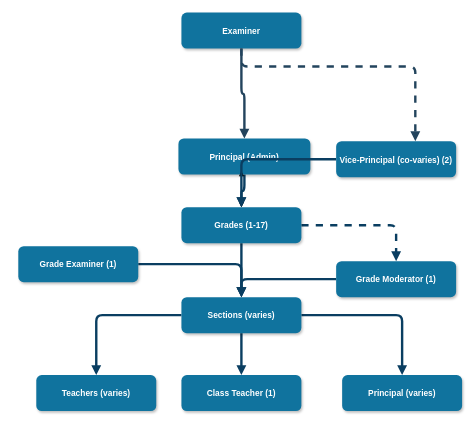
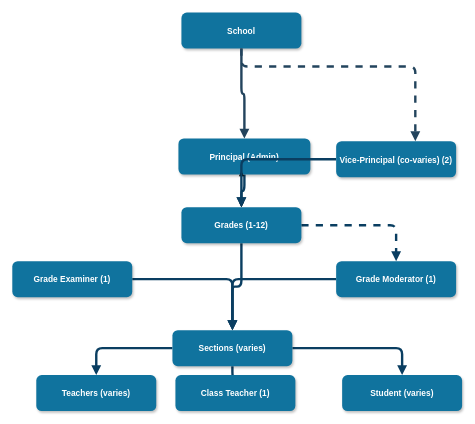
(241, 31) -> (241, 31)
(241, 226) -> (241, 226)
(78, 264) -> (72, 279)
(242, 315) -> (233, 348)
(242, 393) -> (236, 393)
(402, 394) -> (402, 394)
